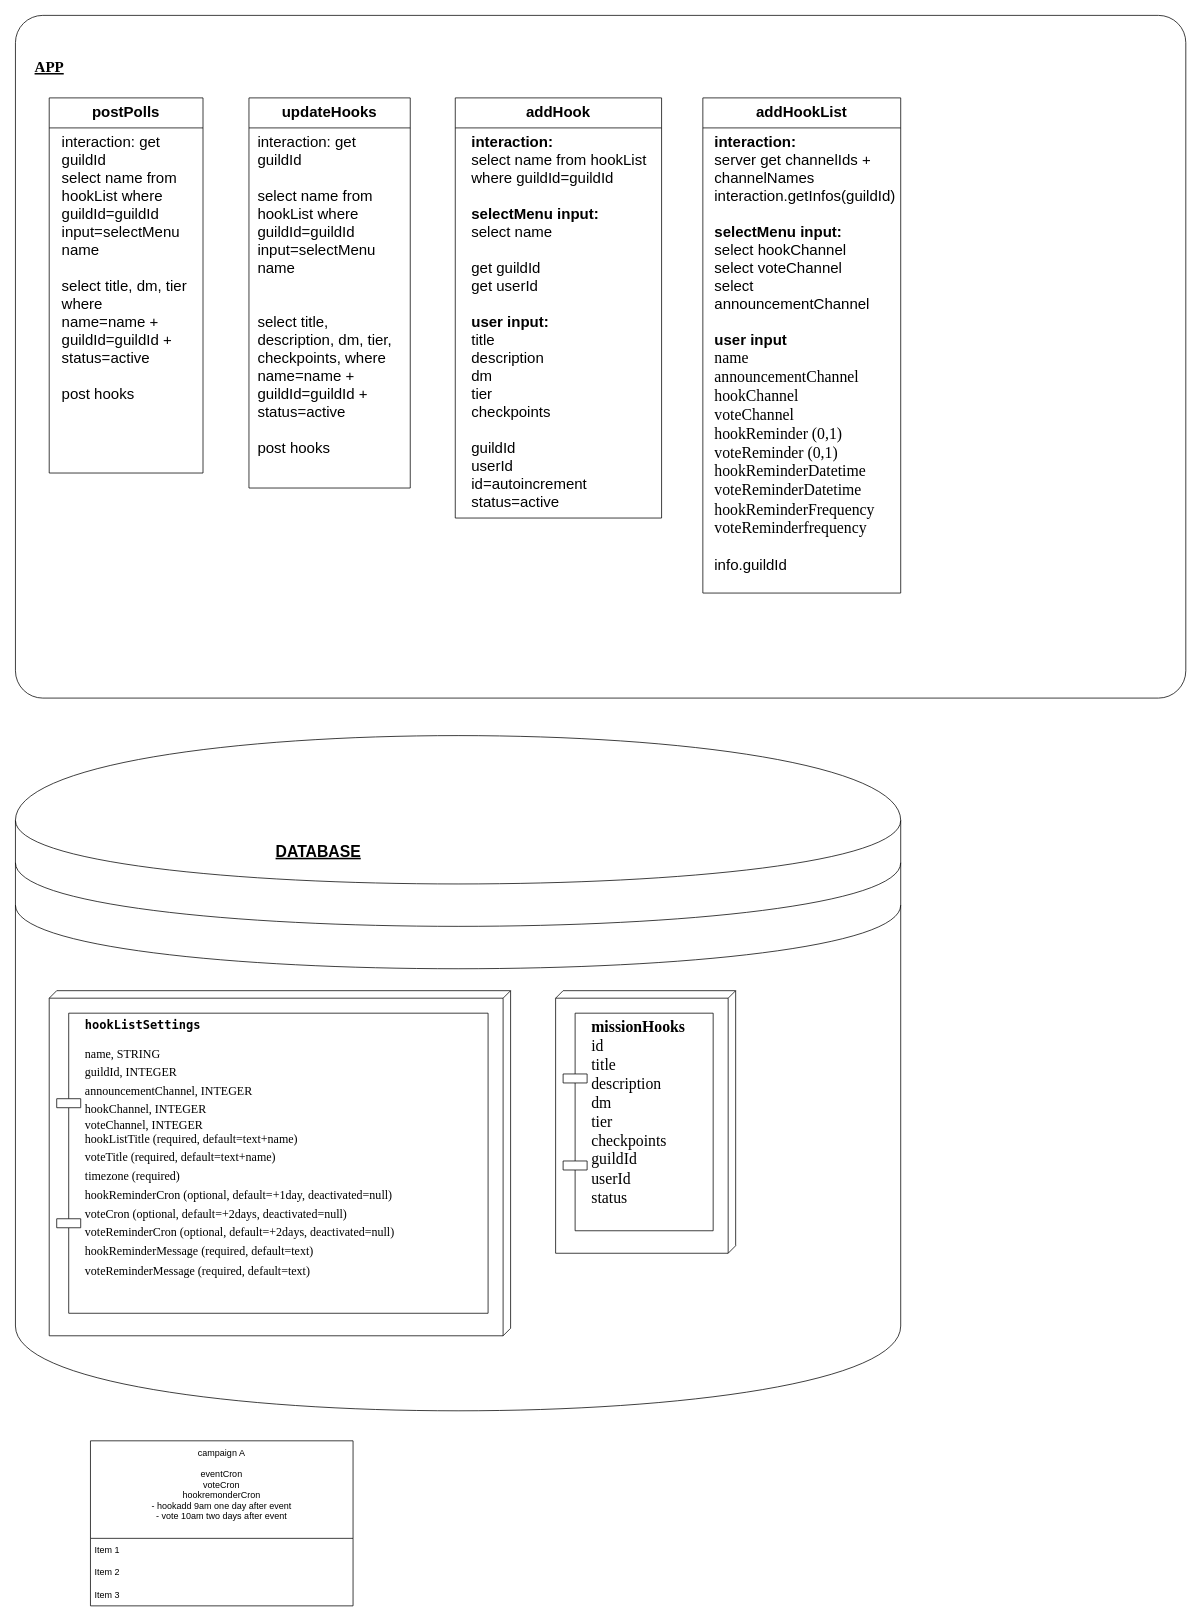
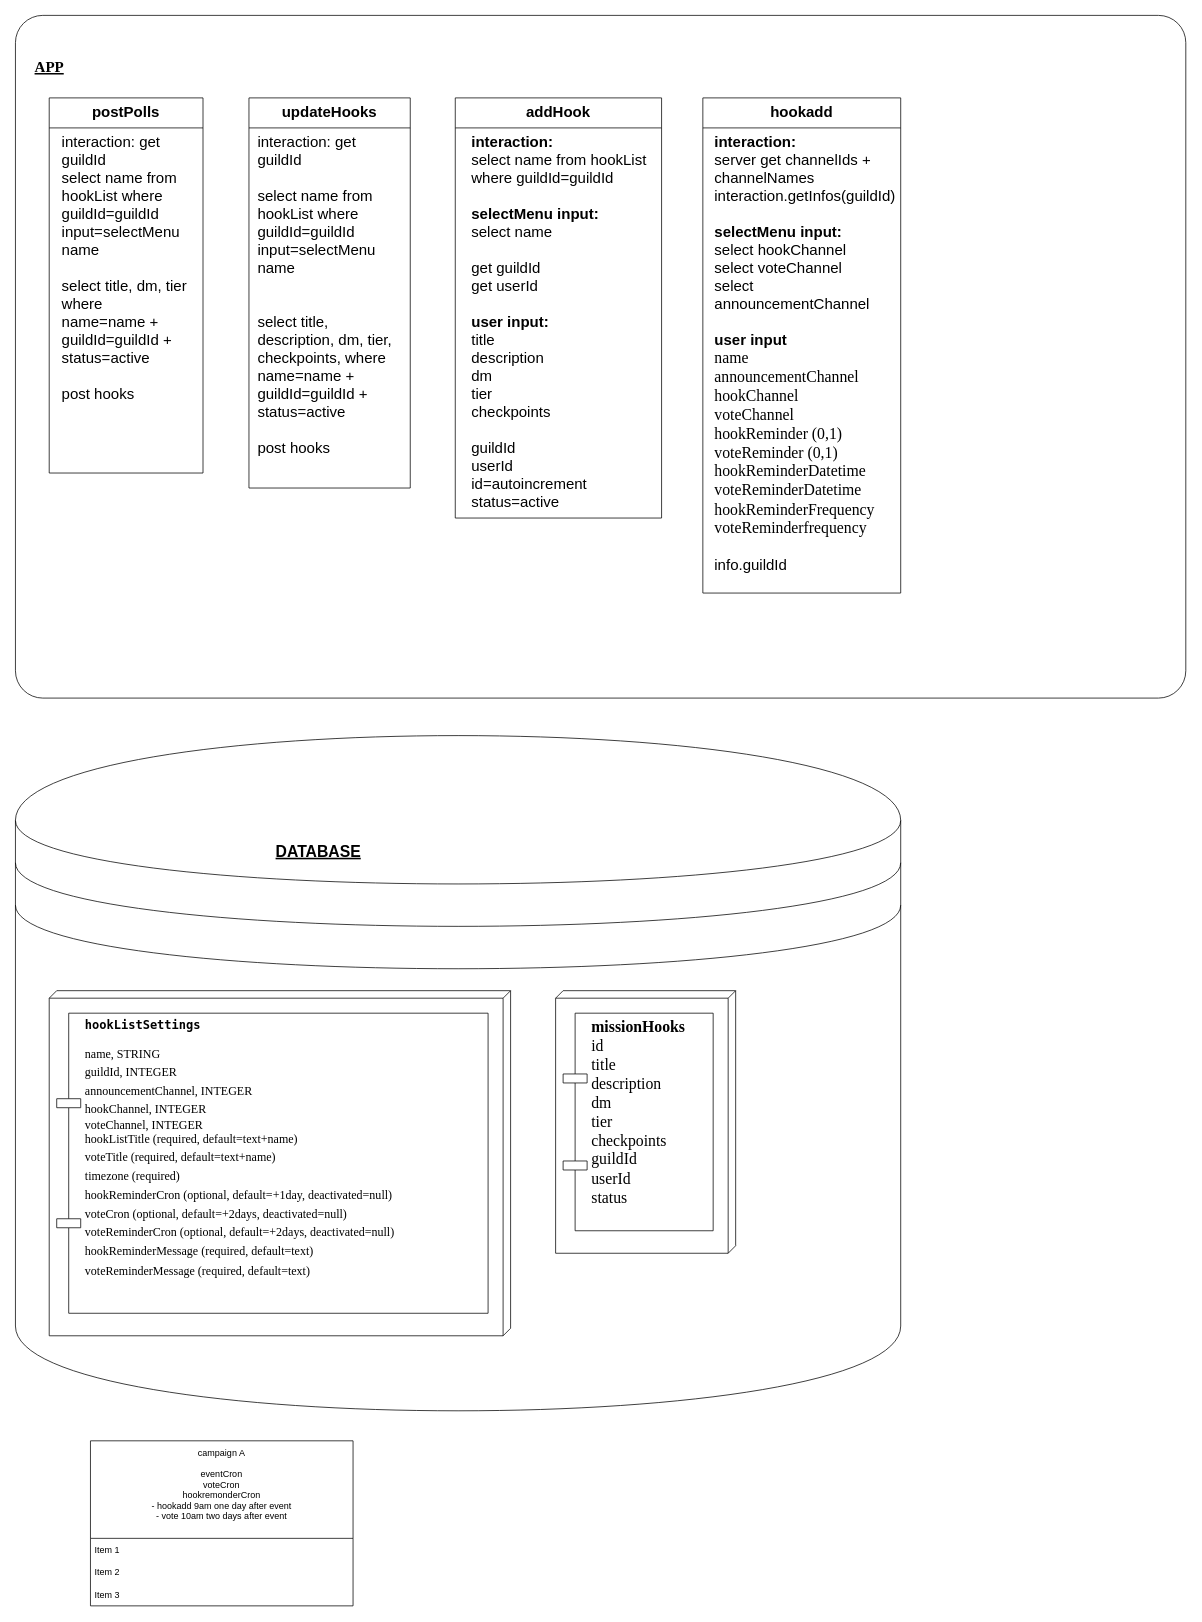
(801, 112) -> (801, 112)
